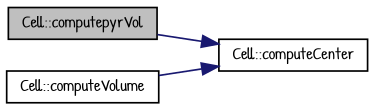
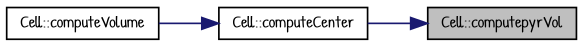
(180, 38) -> (389, 23)
